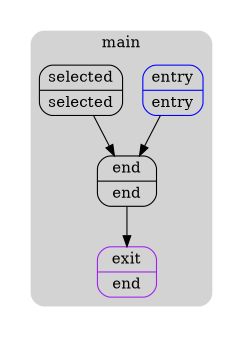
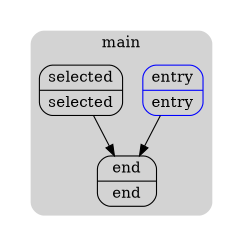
(127, 272) -> none
